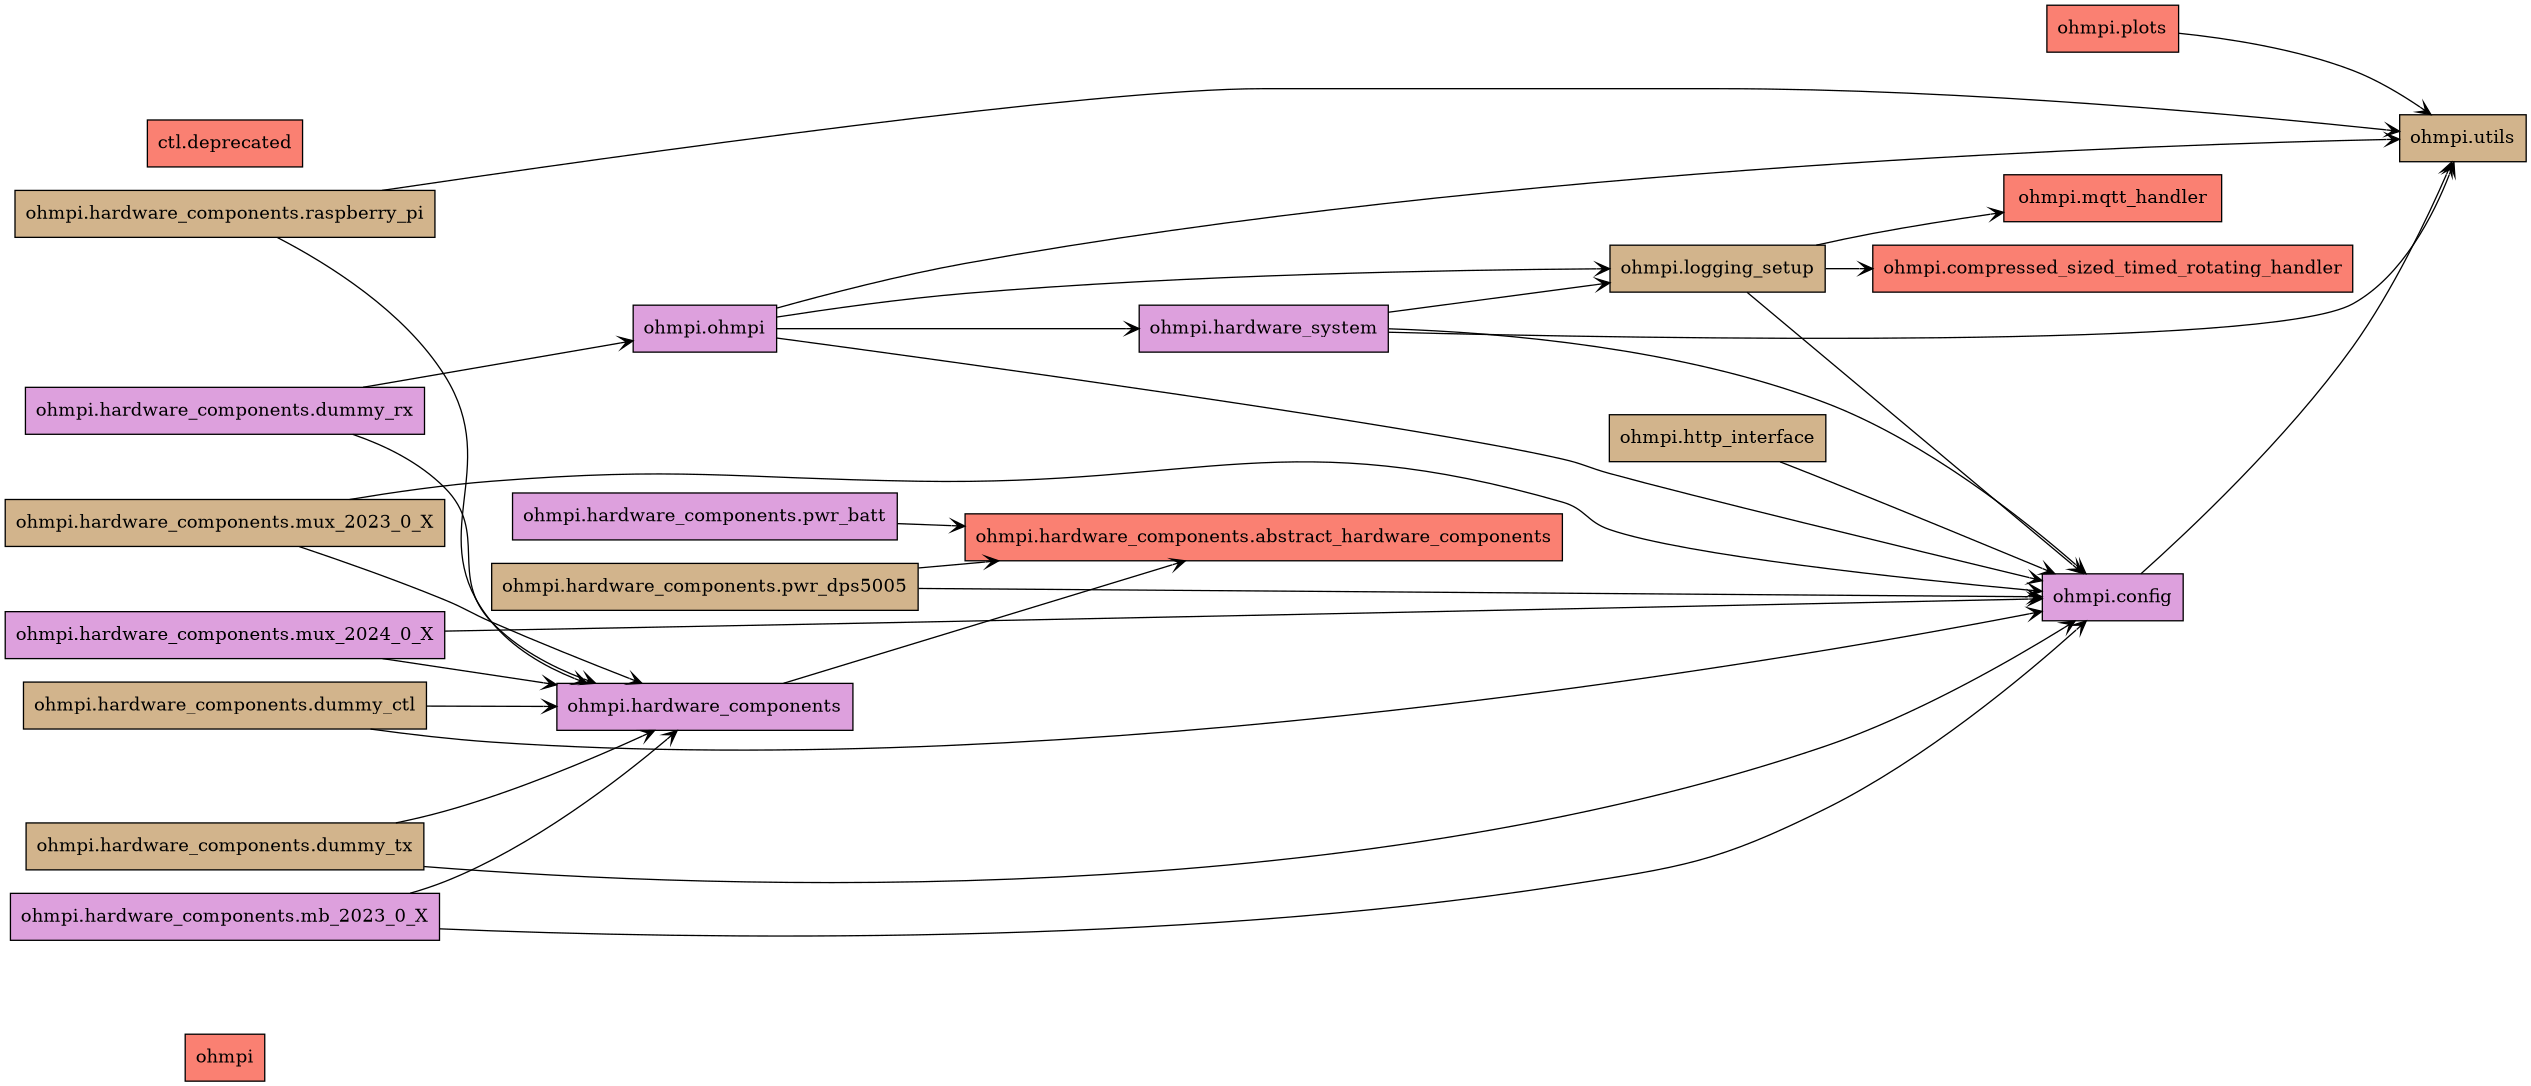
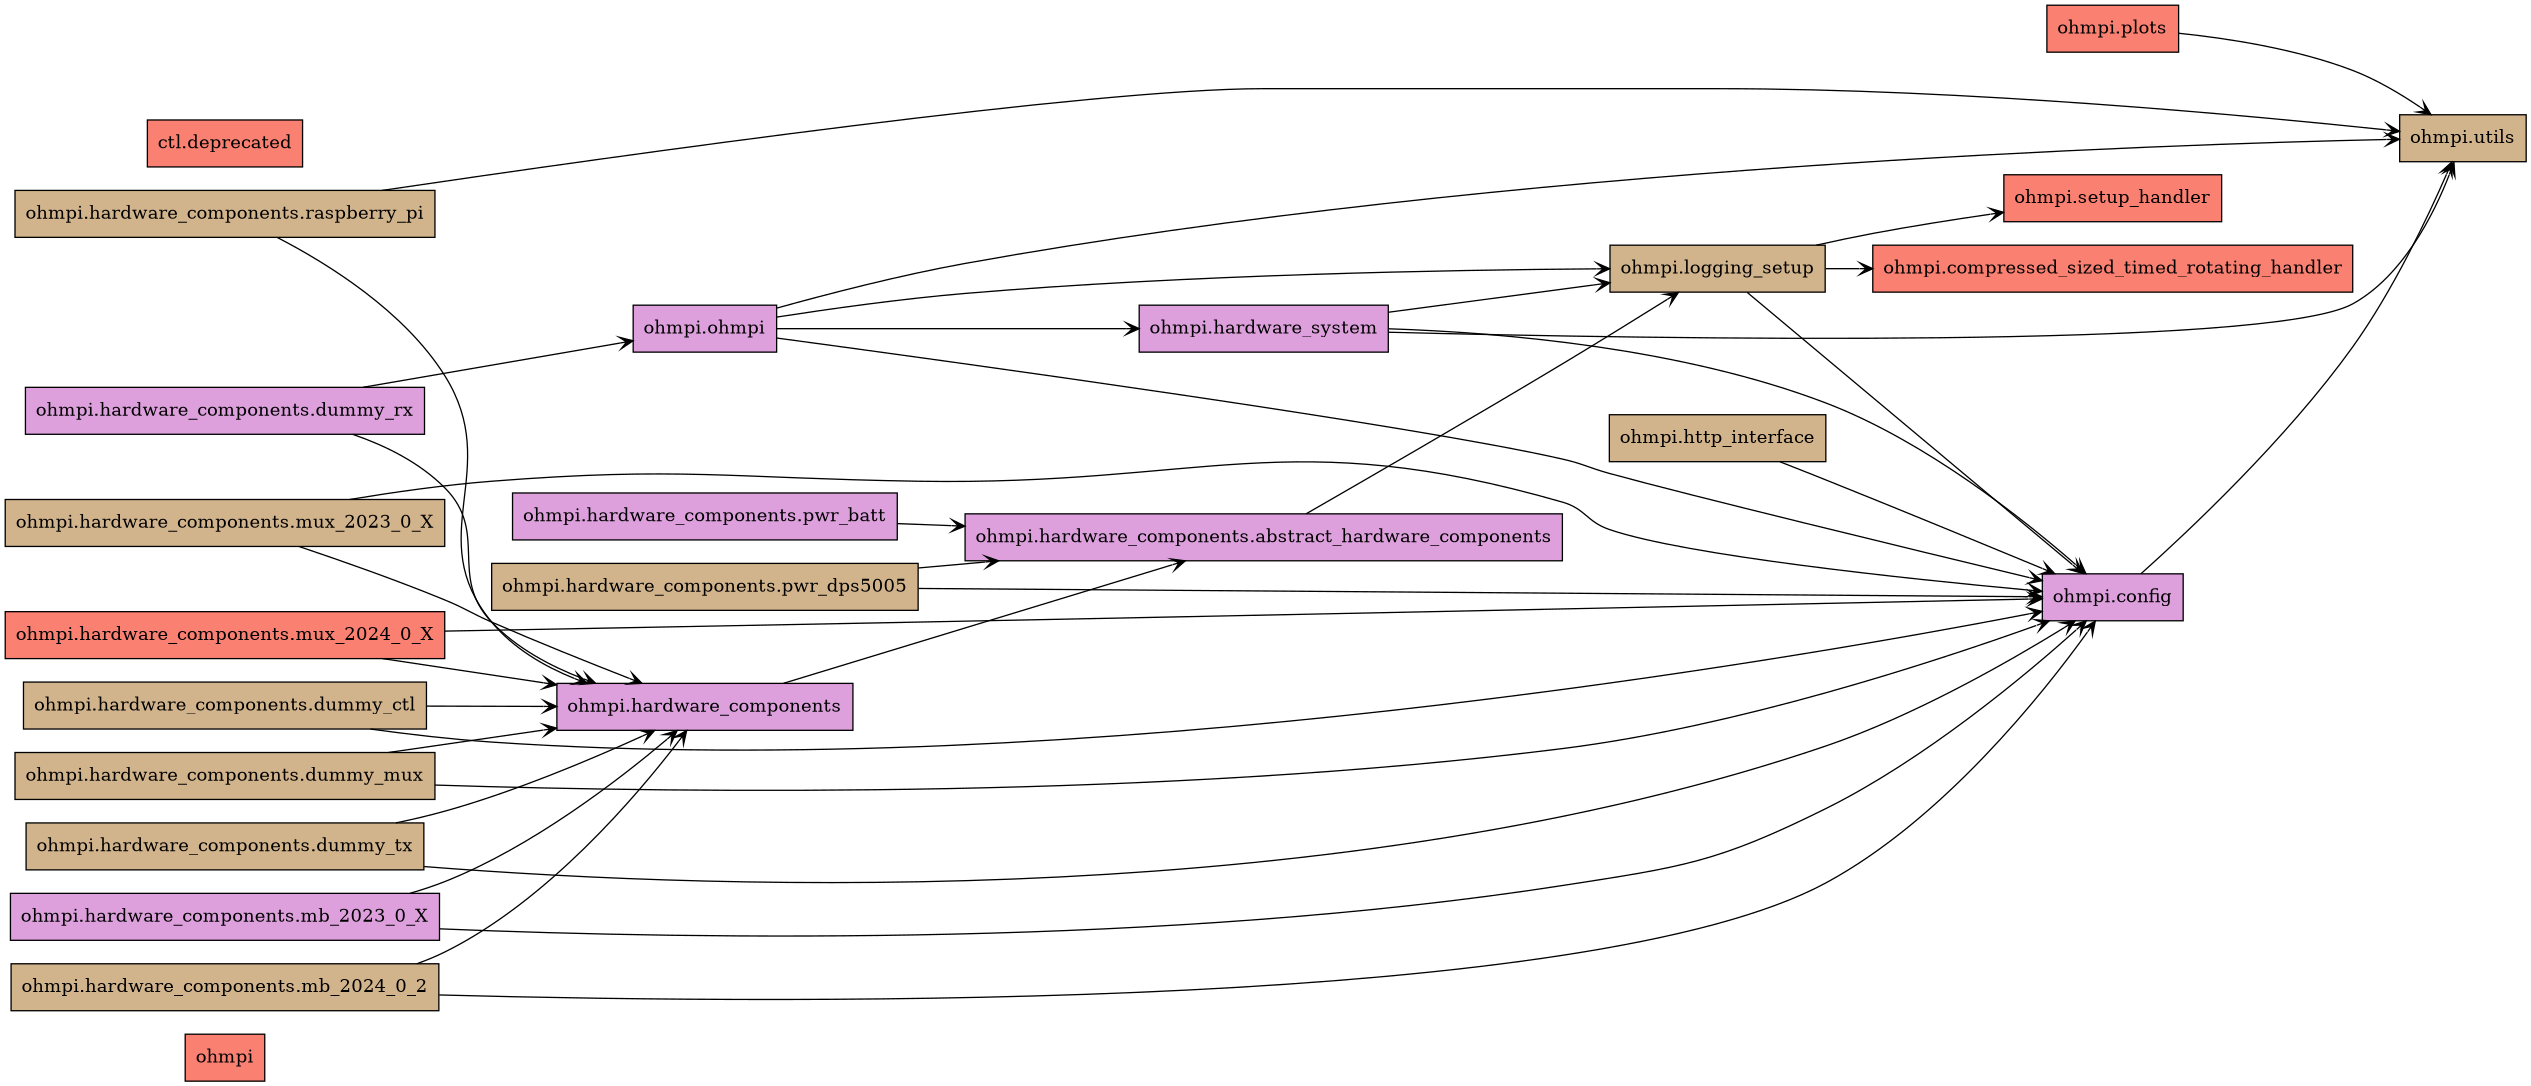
(2113, 198) -> (2113, 198)
none -> (1488, 408)
(1264, 537) -> (1264, 537)
(225, 635) -> (225, 635)
none -> (225, 776)
none -> (225, 987)
